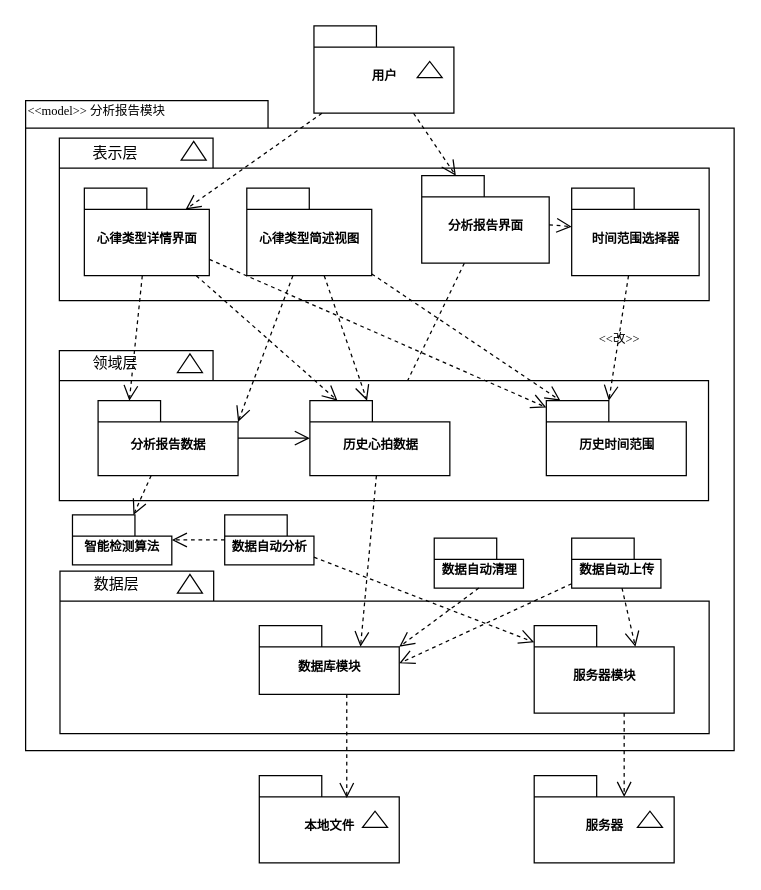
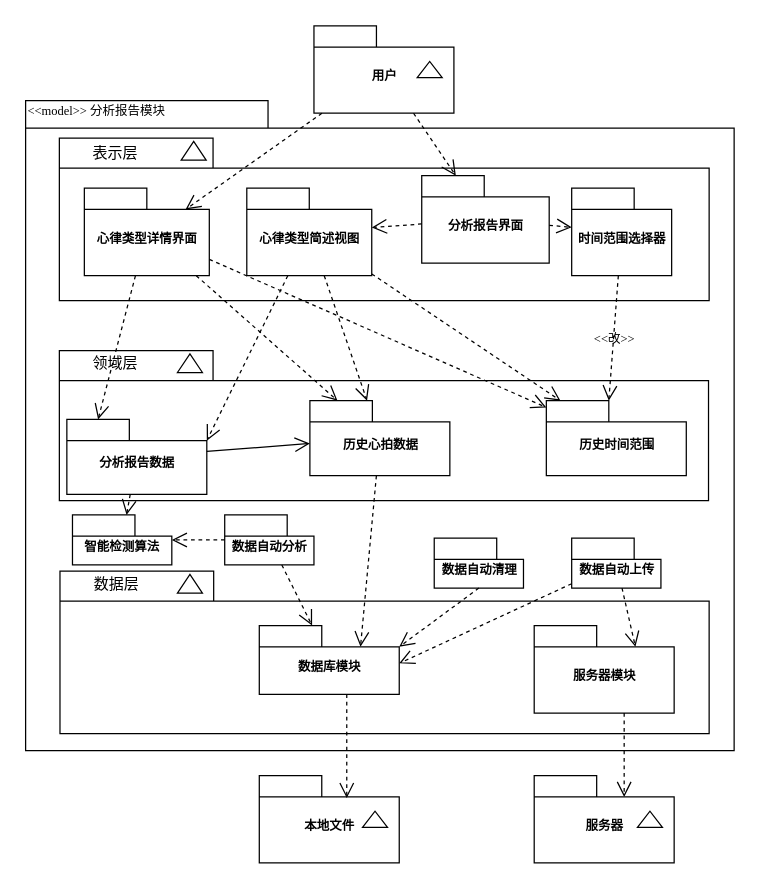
(636, 232) -> (622, 232)
(436, 322) -> (399, 226)
(168, 438) -> (137, 457)
(369, 579) -> (296, 594)
